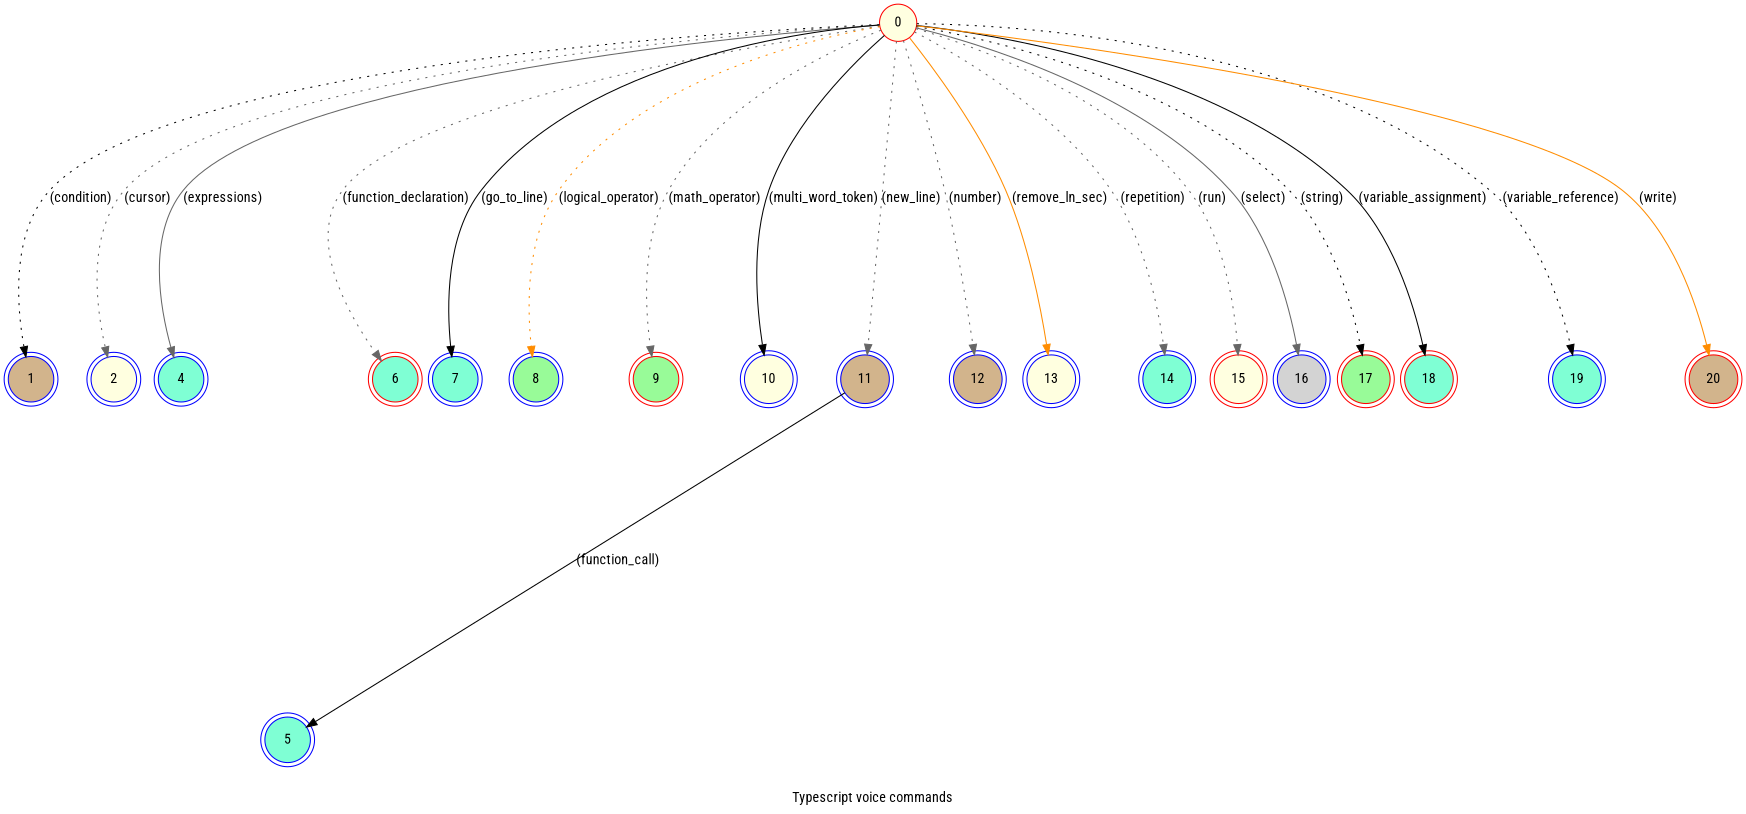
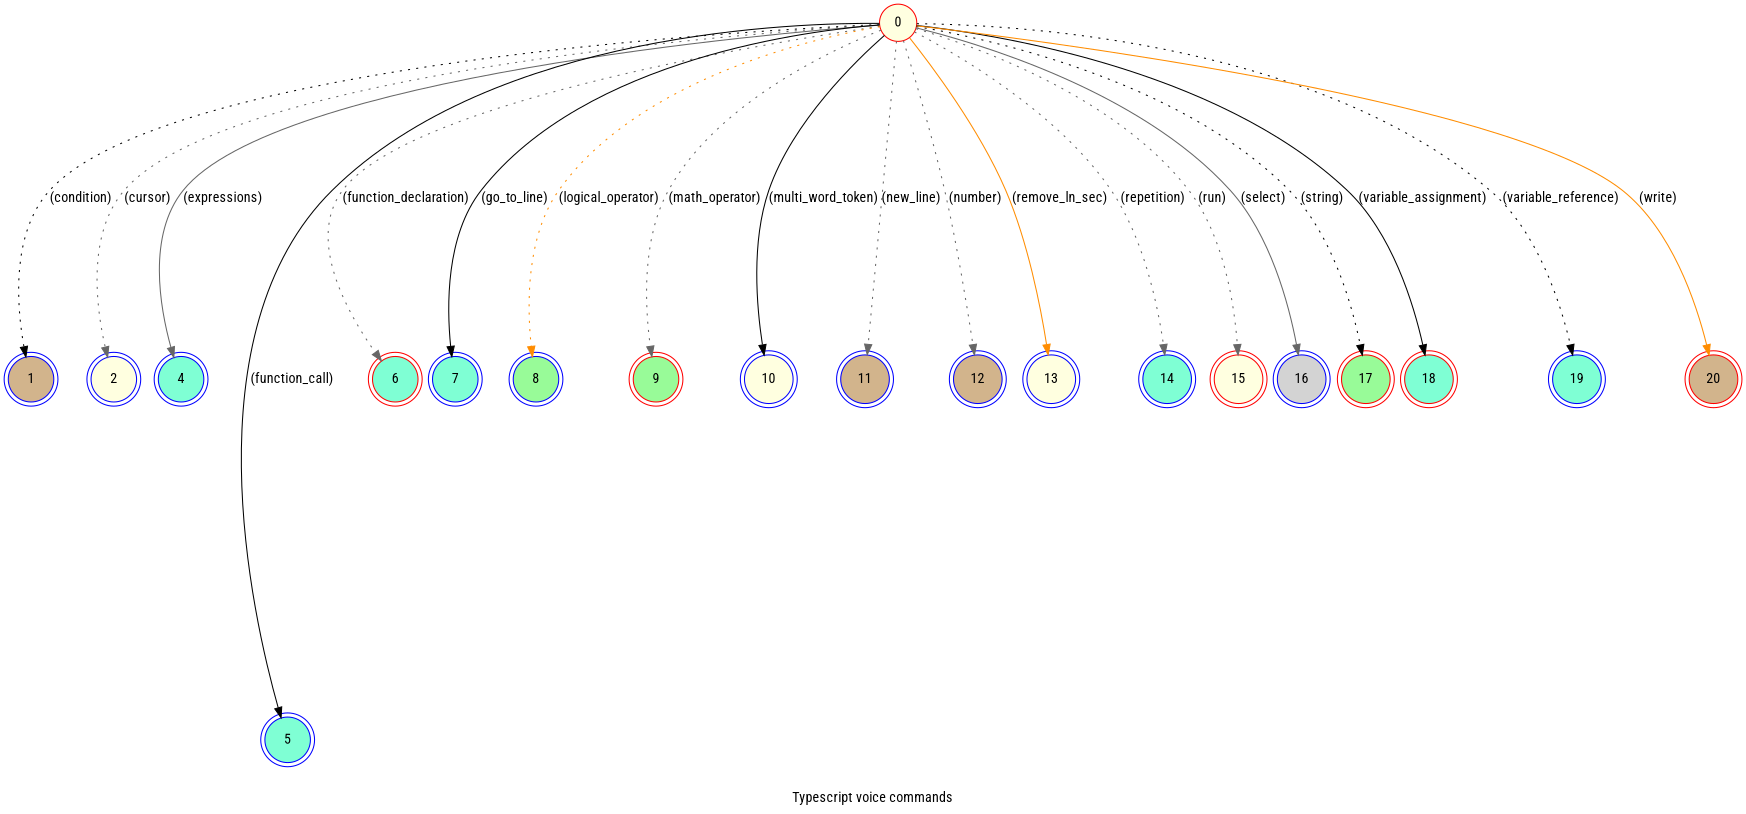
(580, 557) -> (328, 196)
